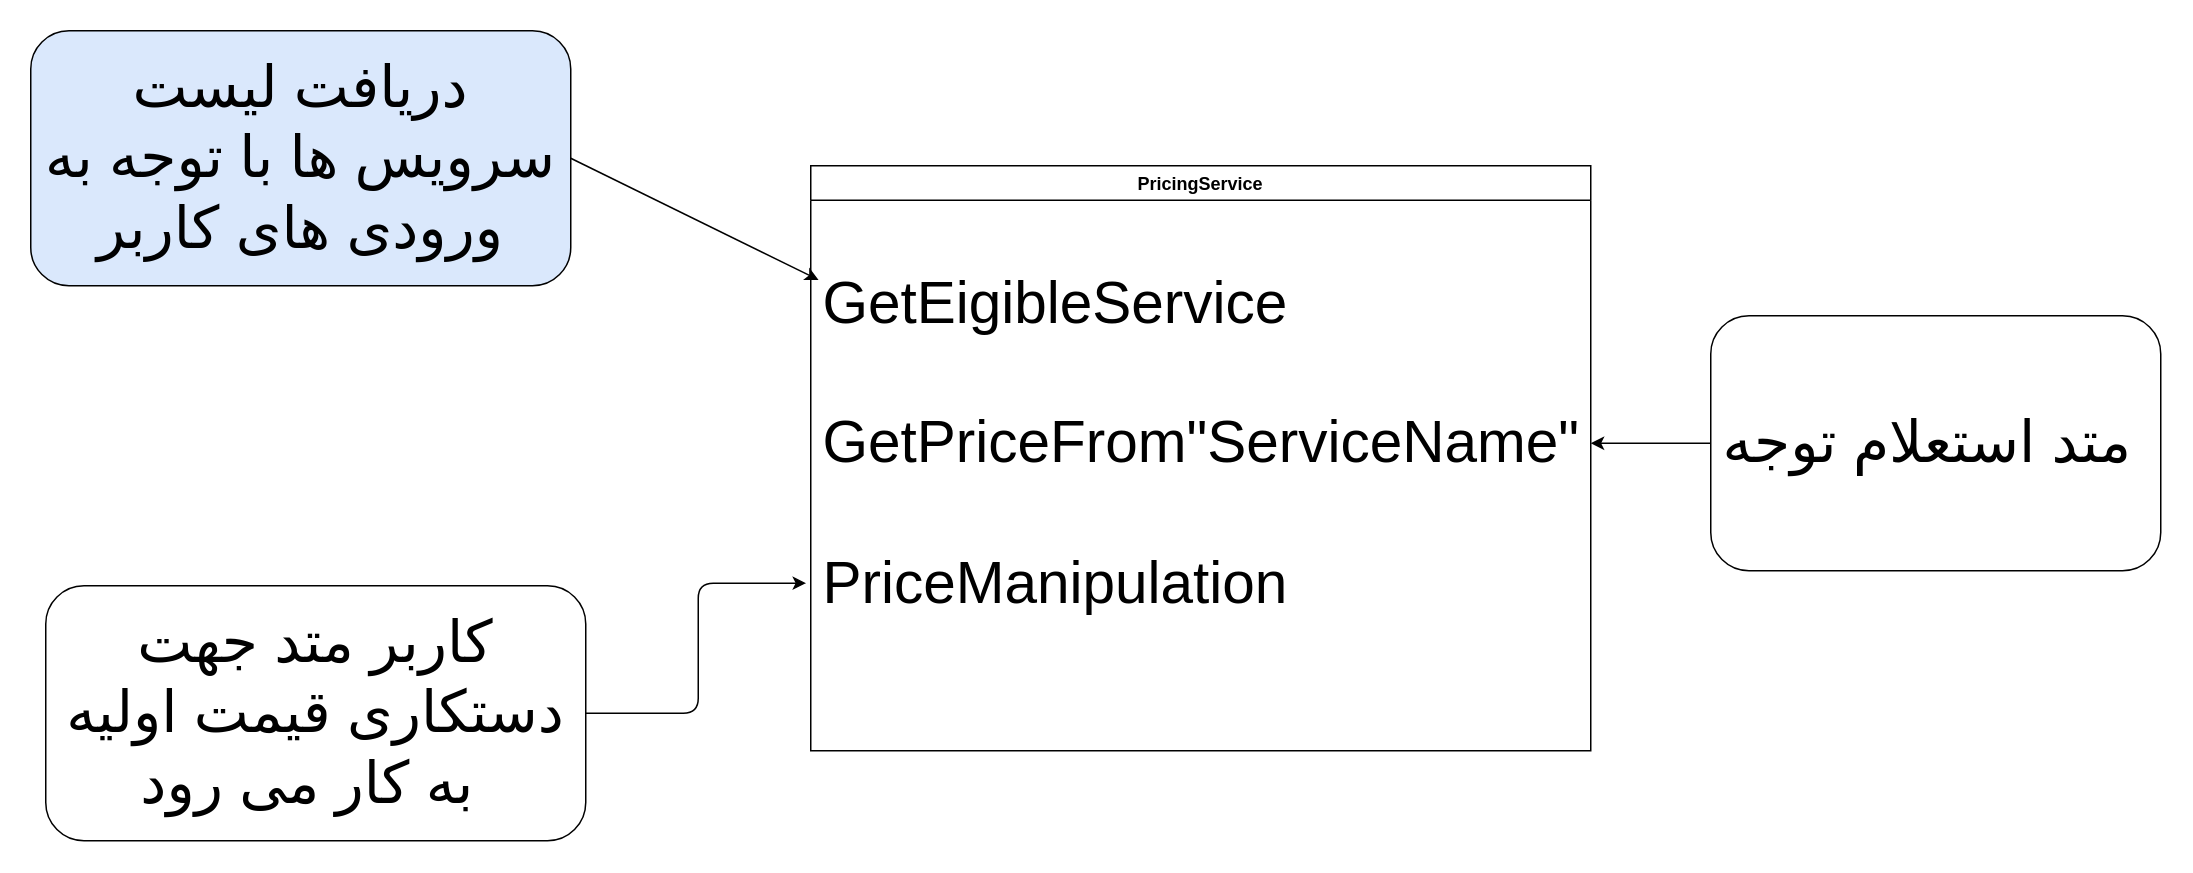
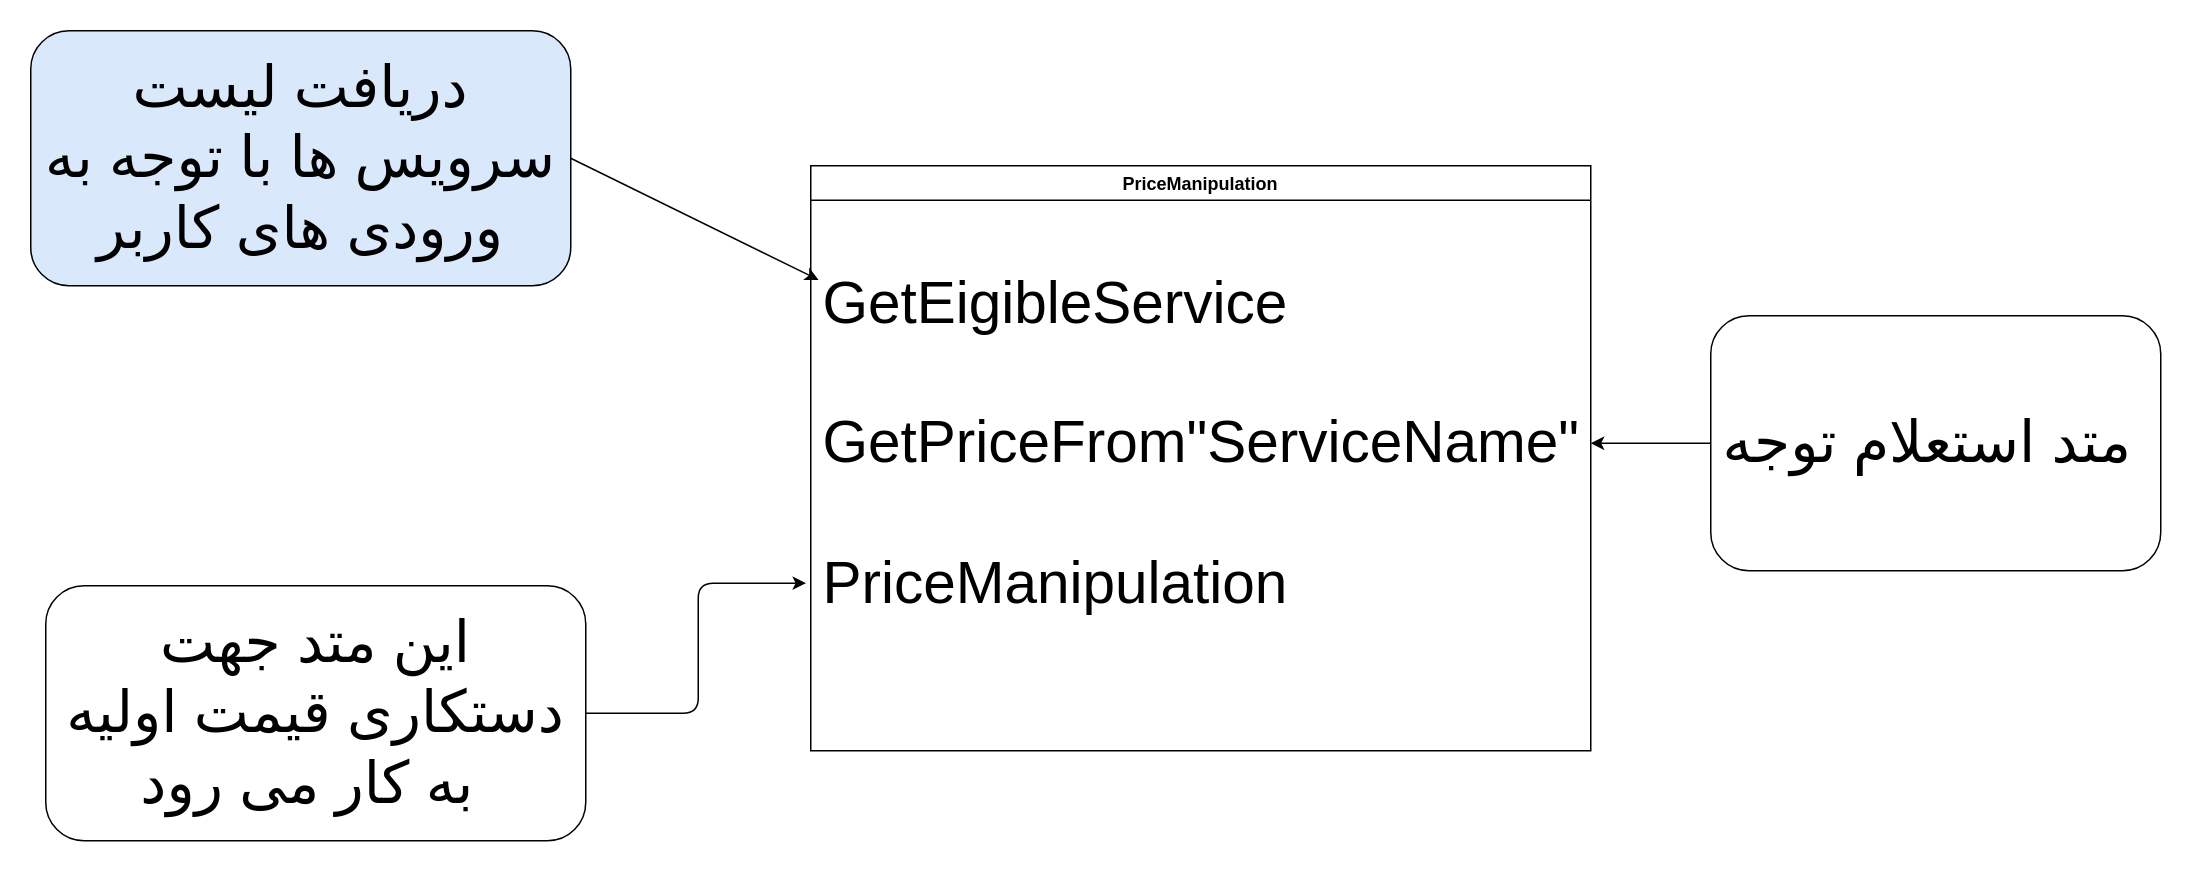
(1200, 184) -> (1200, 184)
(316, 713) -> (316, 713)
